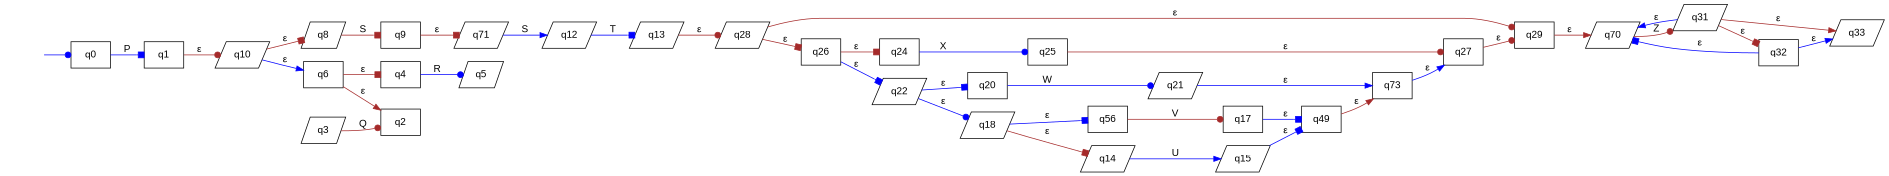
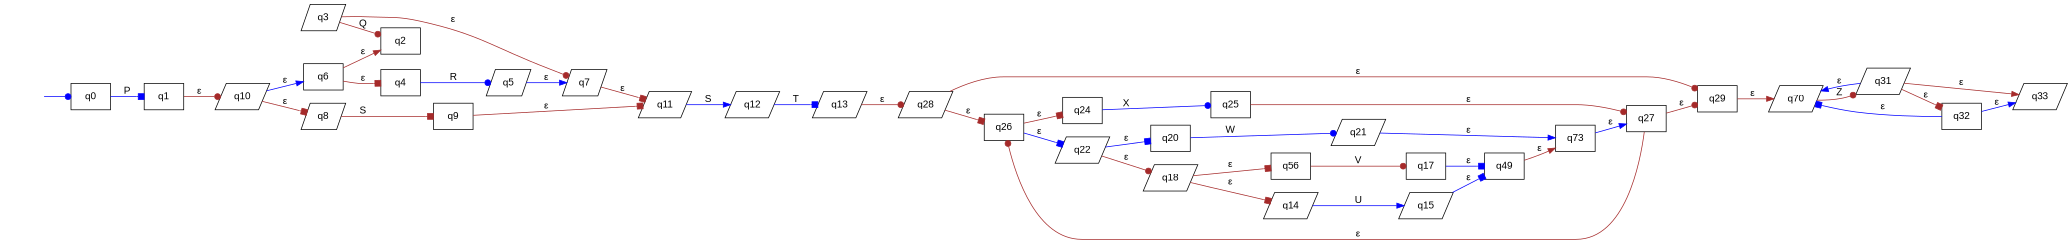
(481, 35) -> (665, 105)
none -> (585, 83)
(941, 107) -> (1124, 163)
(1045, 122) -> (1228, 172)
none -> (1334, 239)
